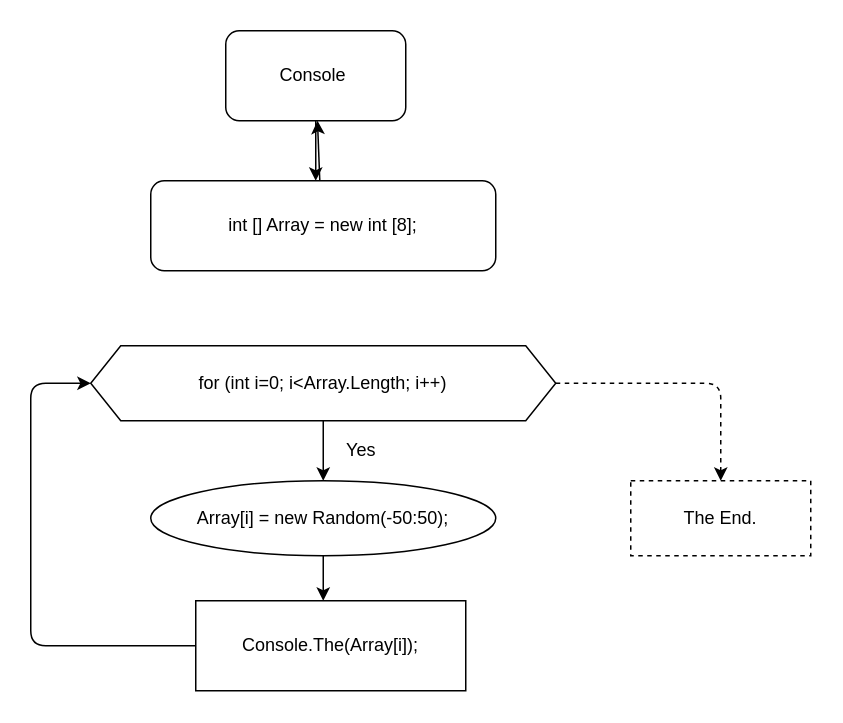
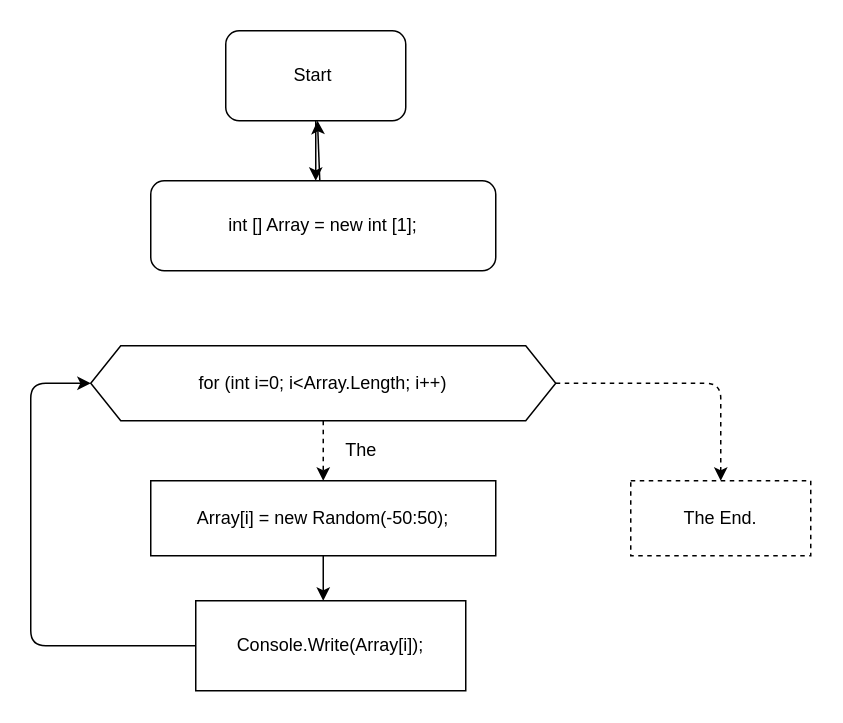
(316, 76) -> (316, 76)
(323, 226) -> (323, 226)
(323, 445) -> (323, 445)
(362, 451) -> (362, 451)
(323, 518) -> (323, 518)
(331, 646) -> (331, 646)
